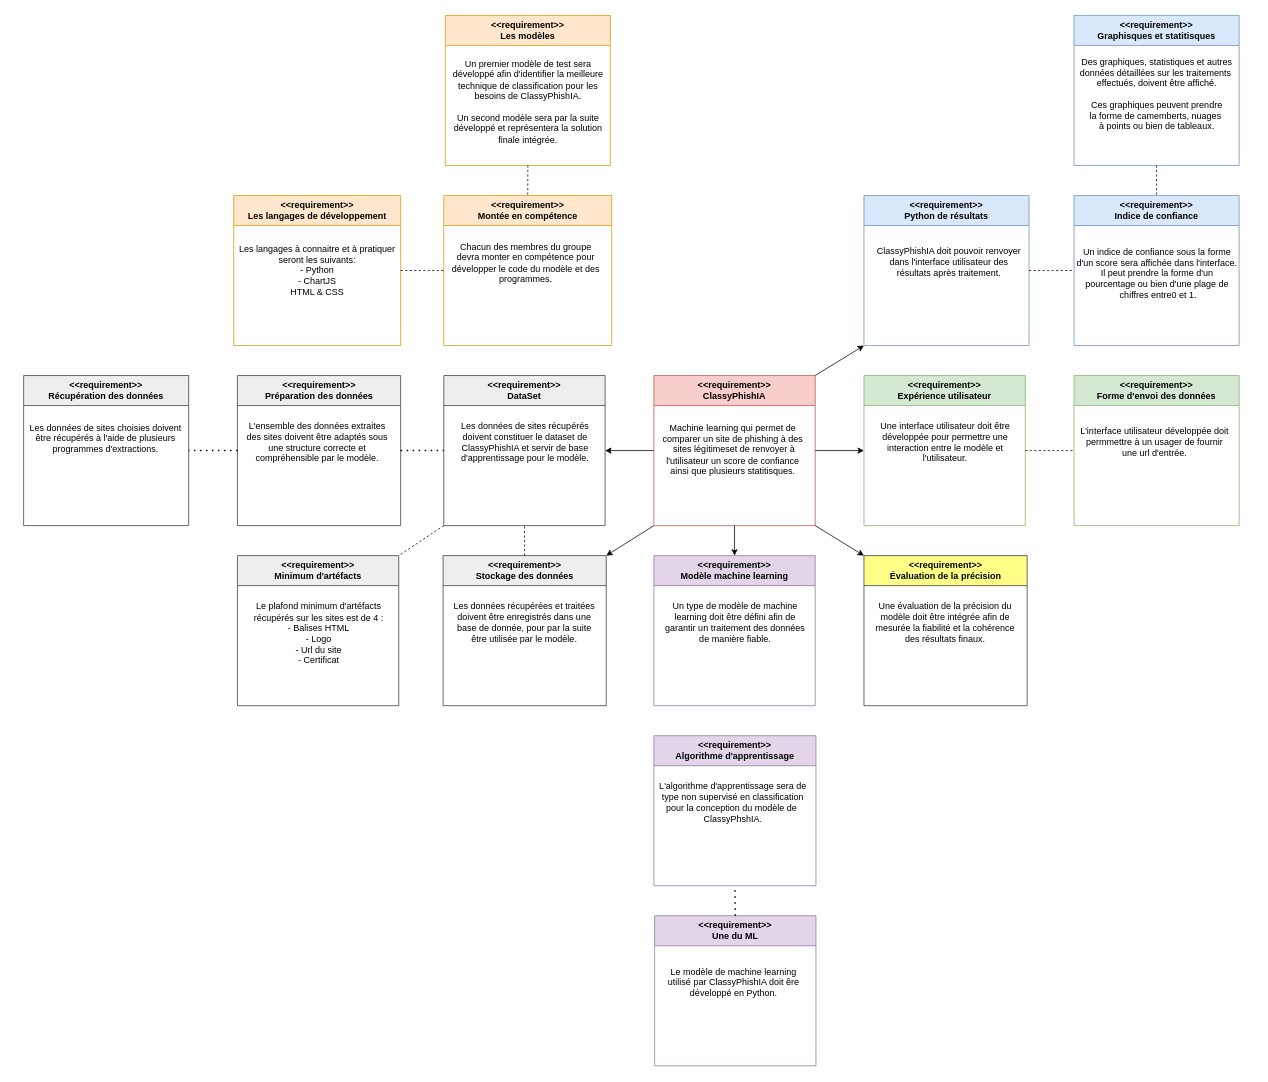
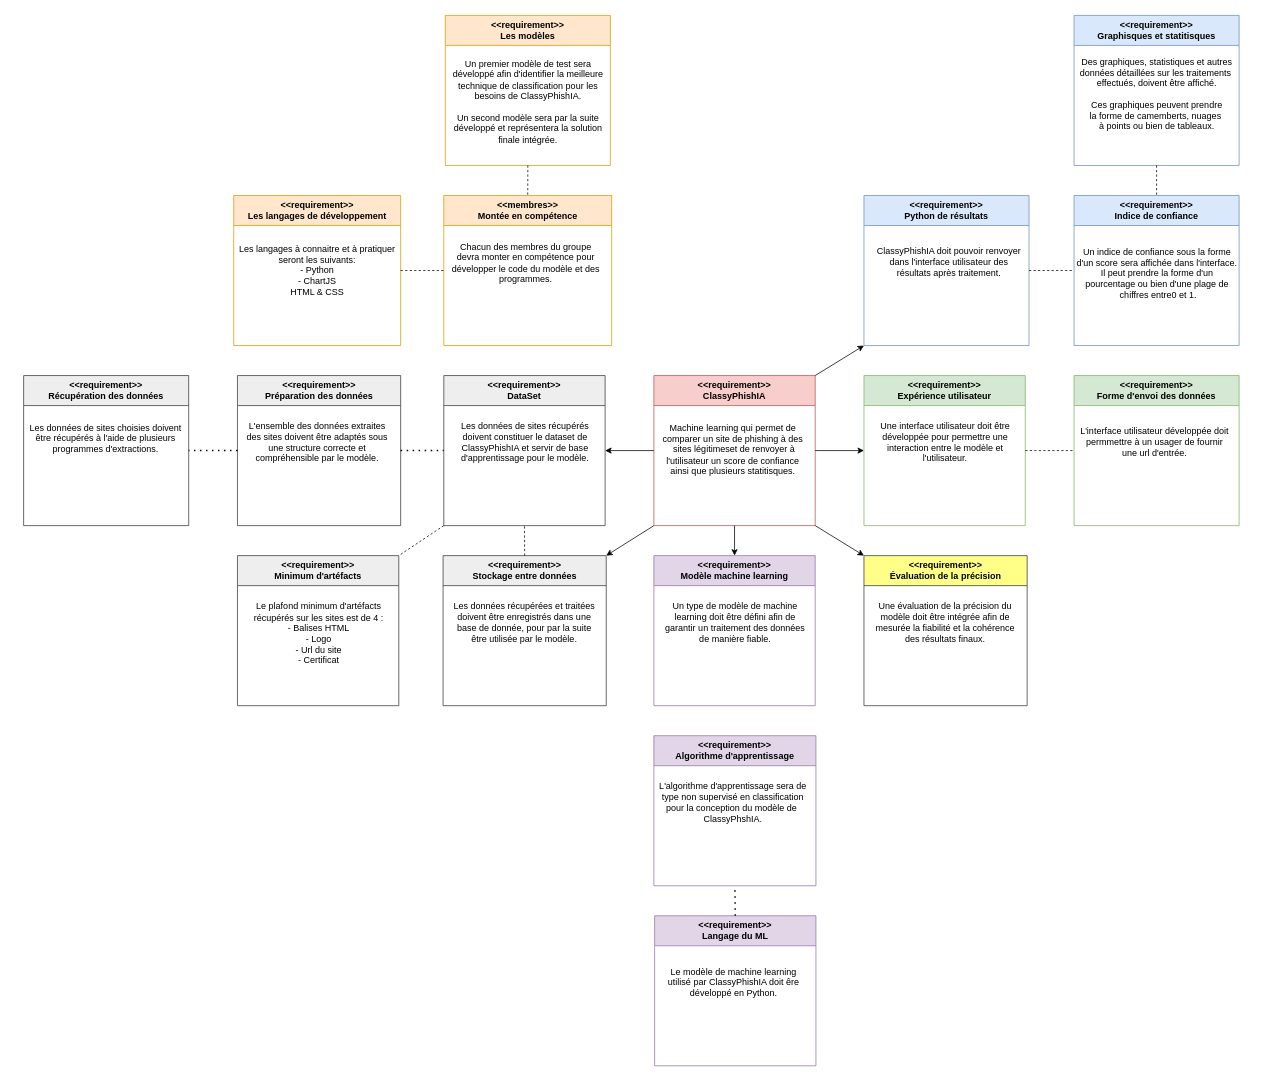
(528, 210) -> (528, 210)
(525, 570) -> (525, 570)
(735, 930) -> (735, 930)
